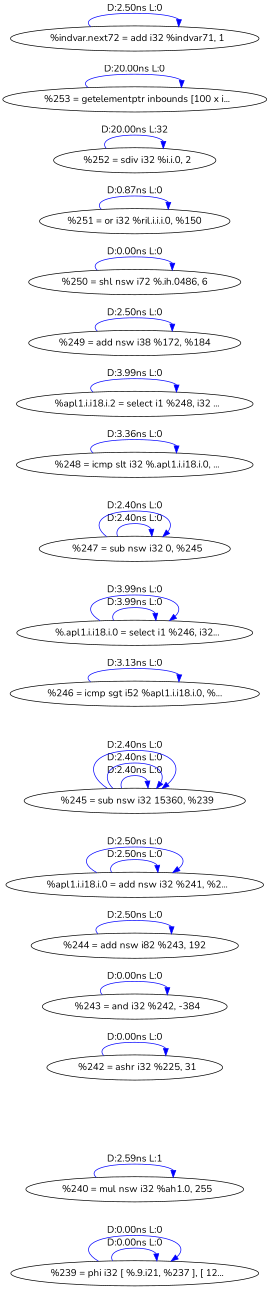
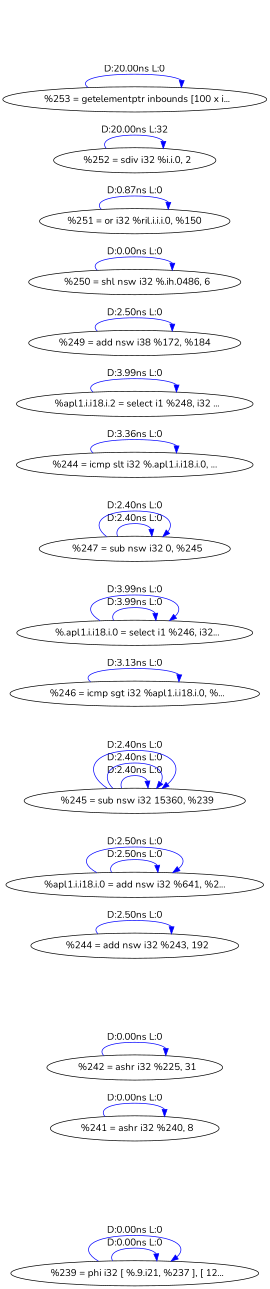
(135, 38) -> none
(135, 282) -> (135, 282)
(135, 465) -> (135, 465)
(135, 694) -> (135, 694)
(135, 885) -> (135, 885)
(135, 946) -> (135, 946)
(135, 1007) -> none
none -> (135, 1128)
(135, 1189) -> none
